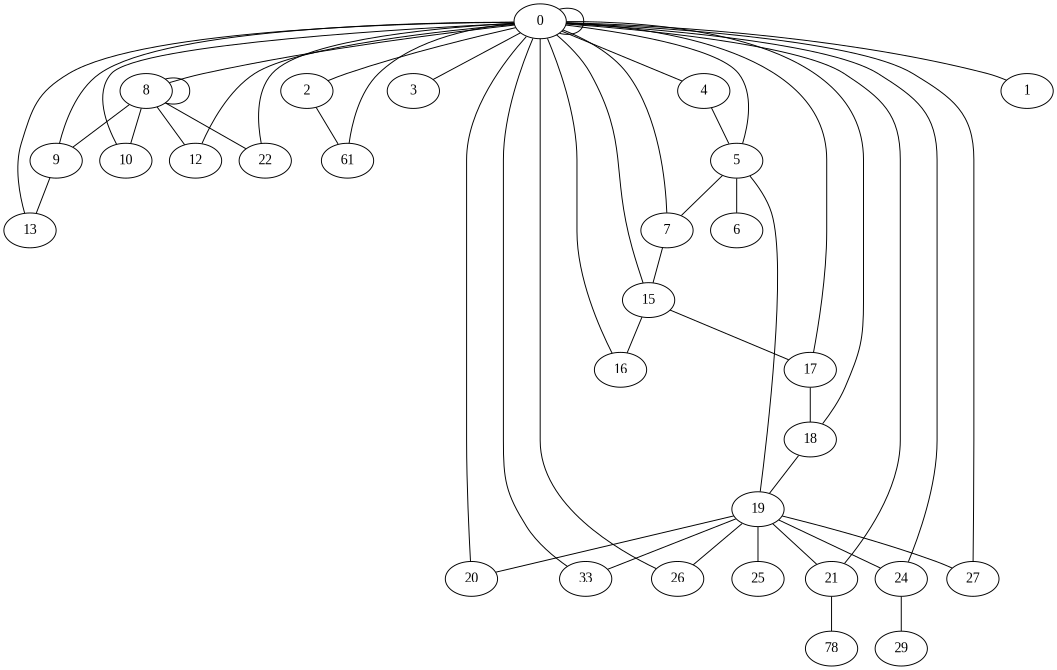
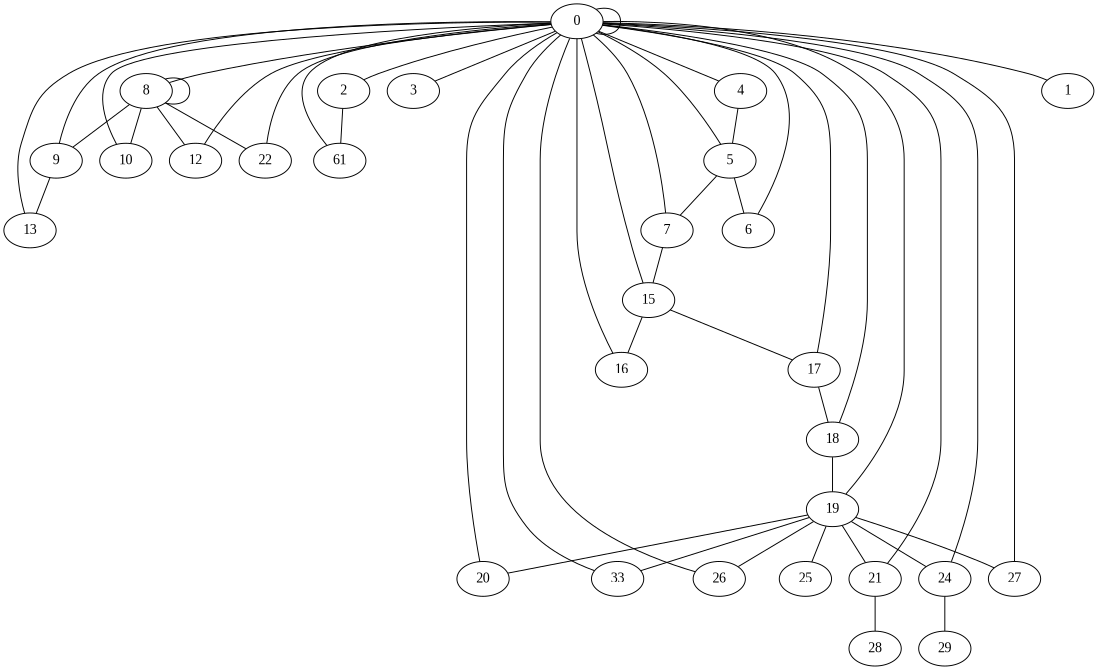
none -> (769, 68)
(776, 331) -> (903, 153)
(832, 649) -> (875, 649)
